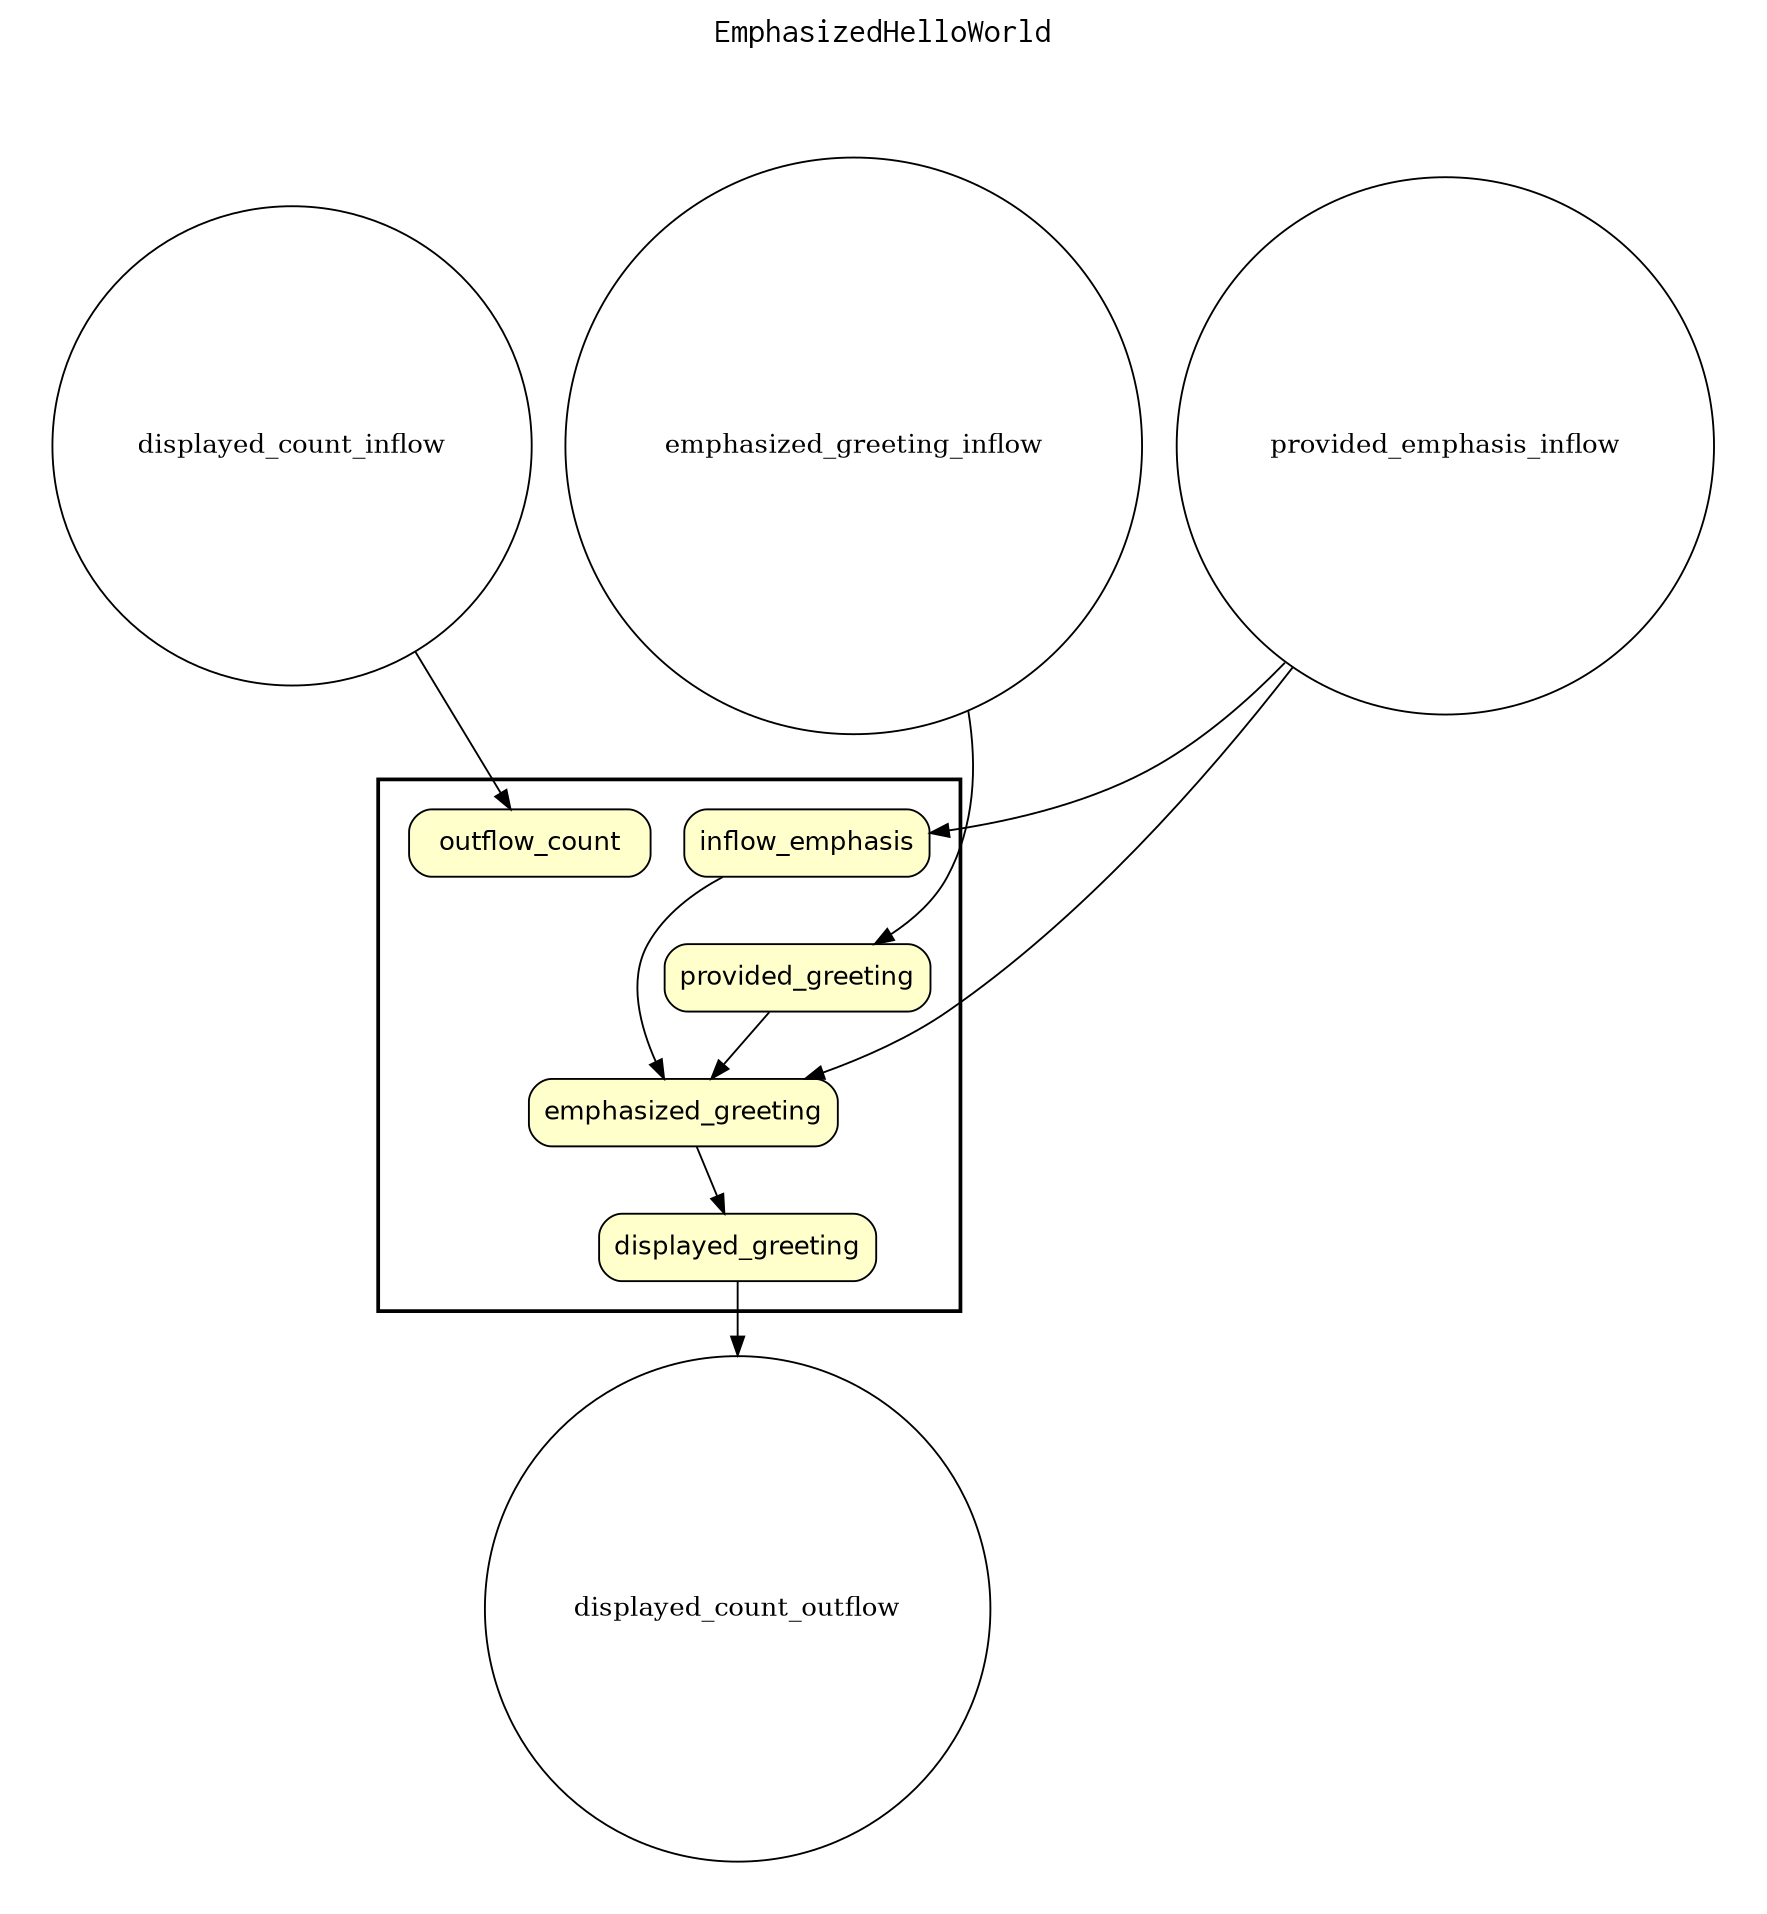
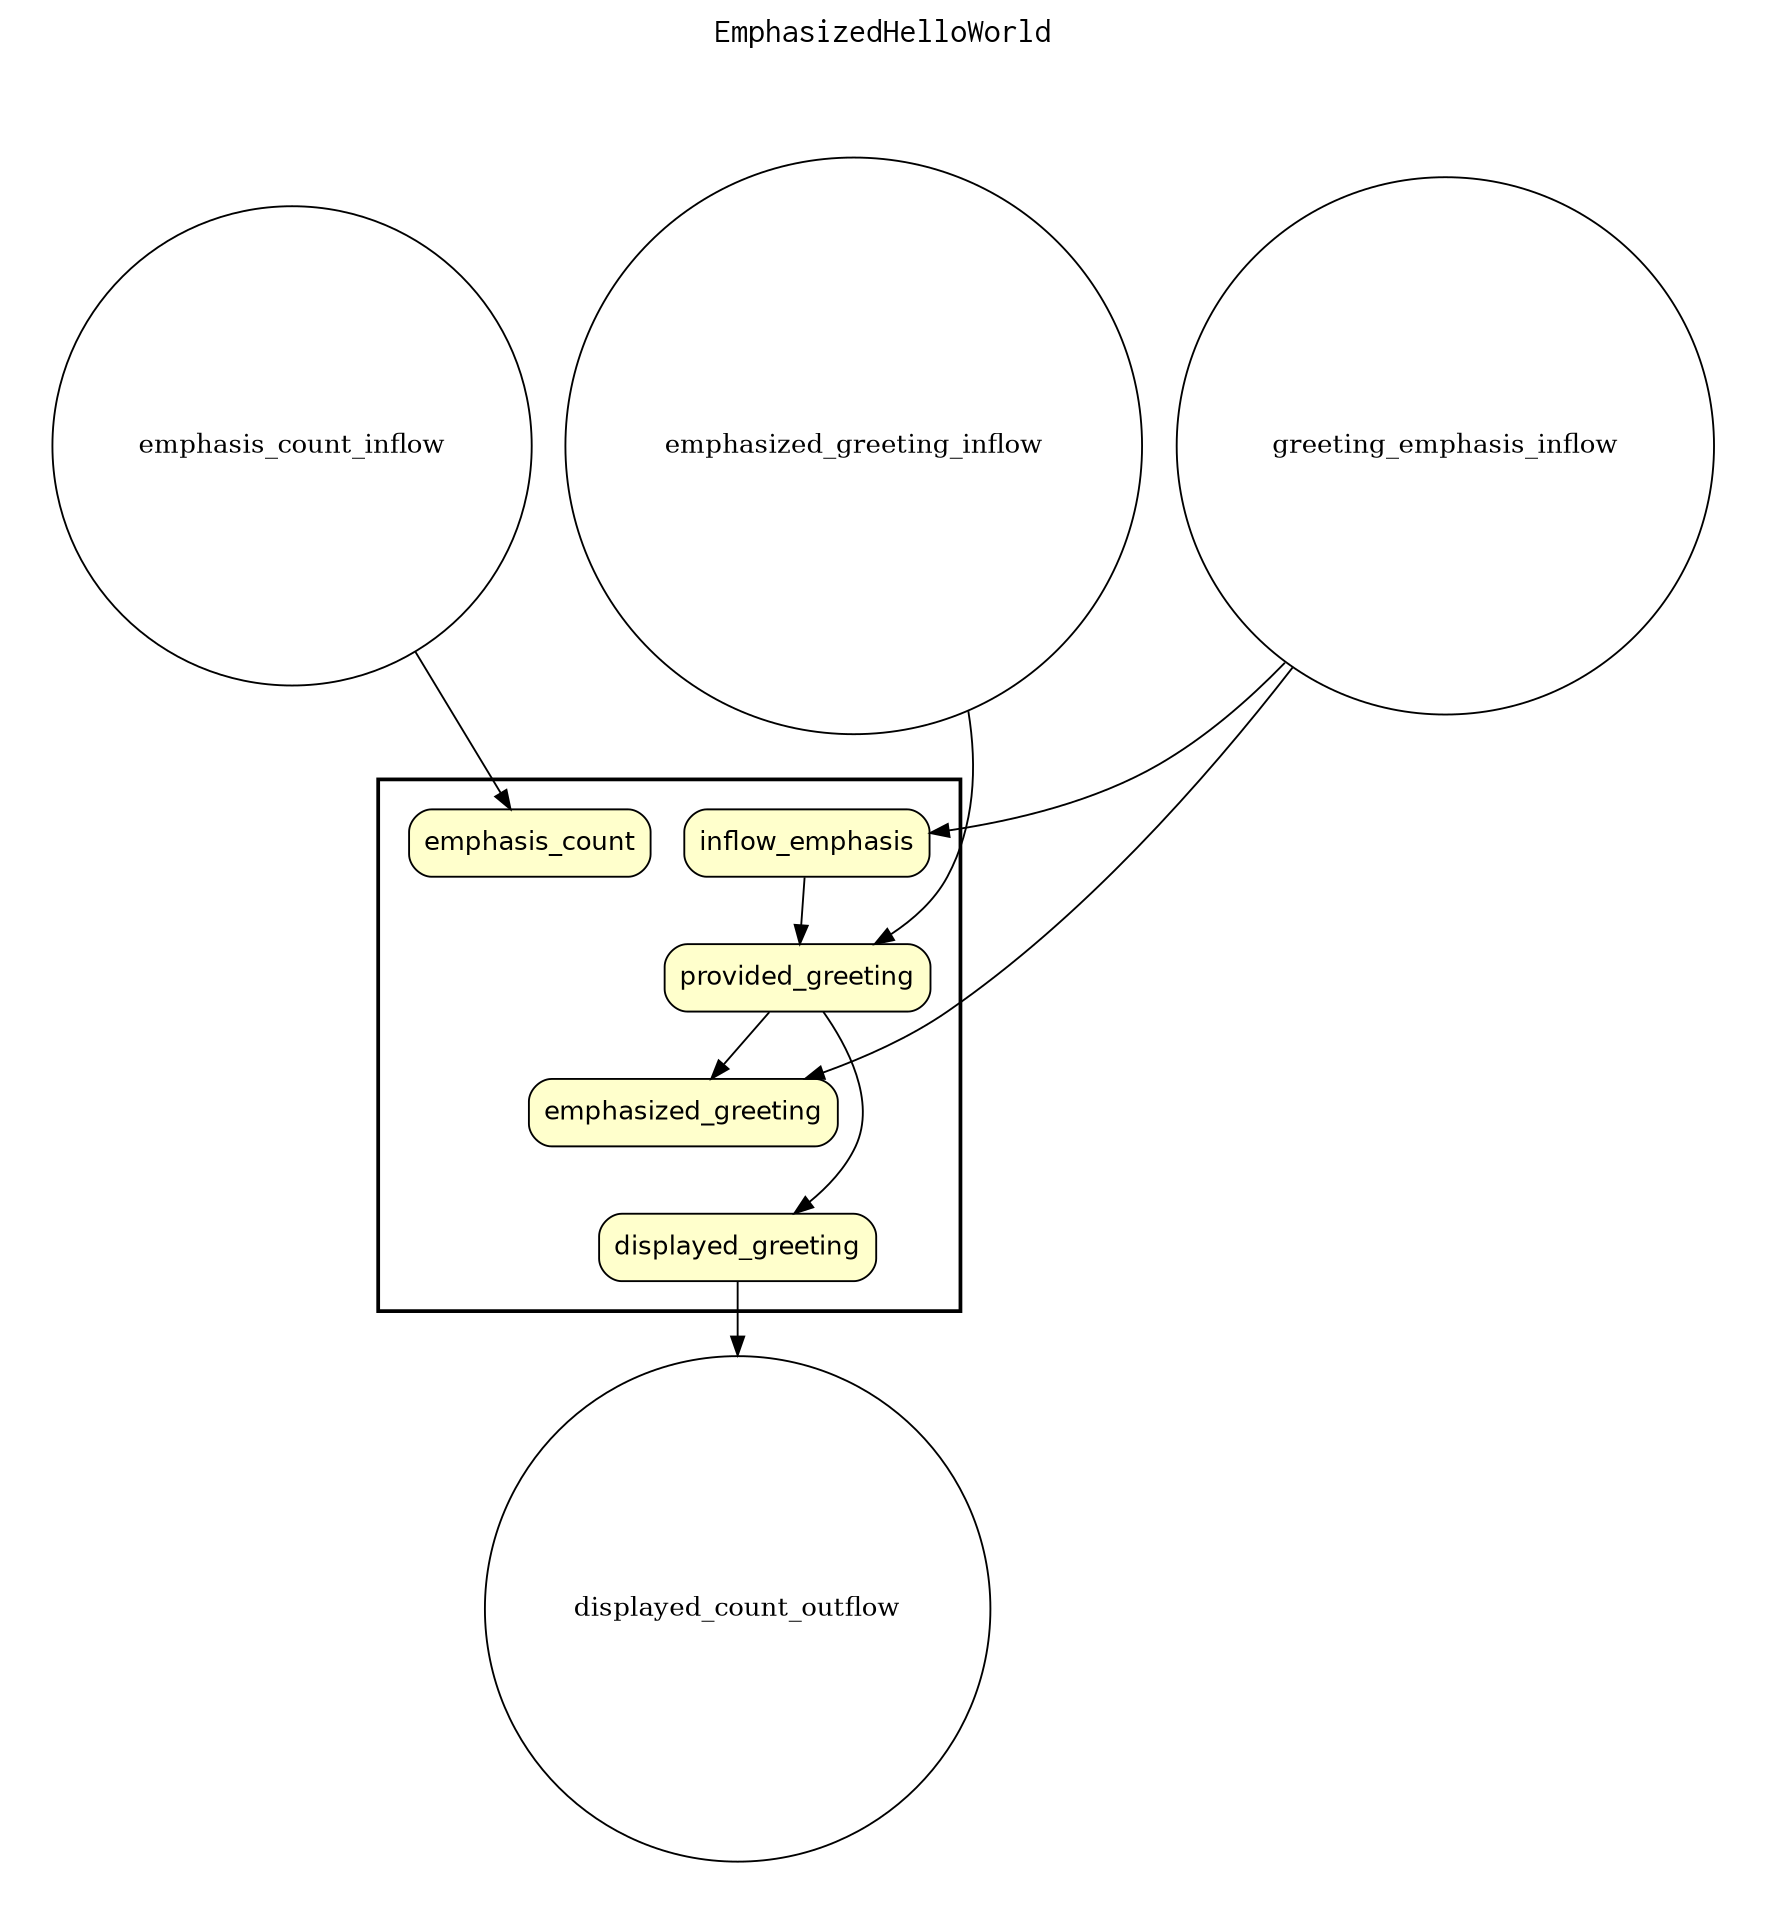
(292, 446) -> (292, 446)
(1445, 446) -> (1445, 446)
(530, 843) -> (530, 843)
(644, 953) -> (803, 901)
(707, 1171) -> (863, 1112)
